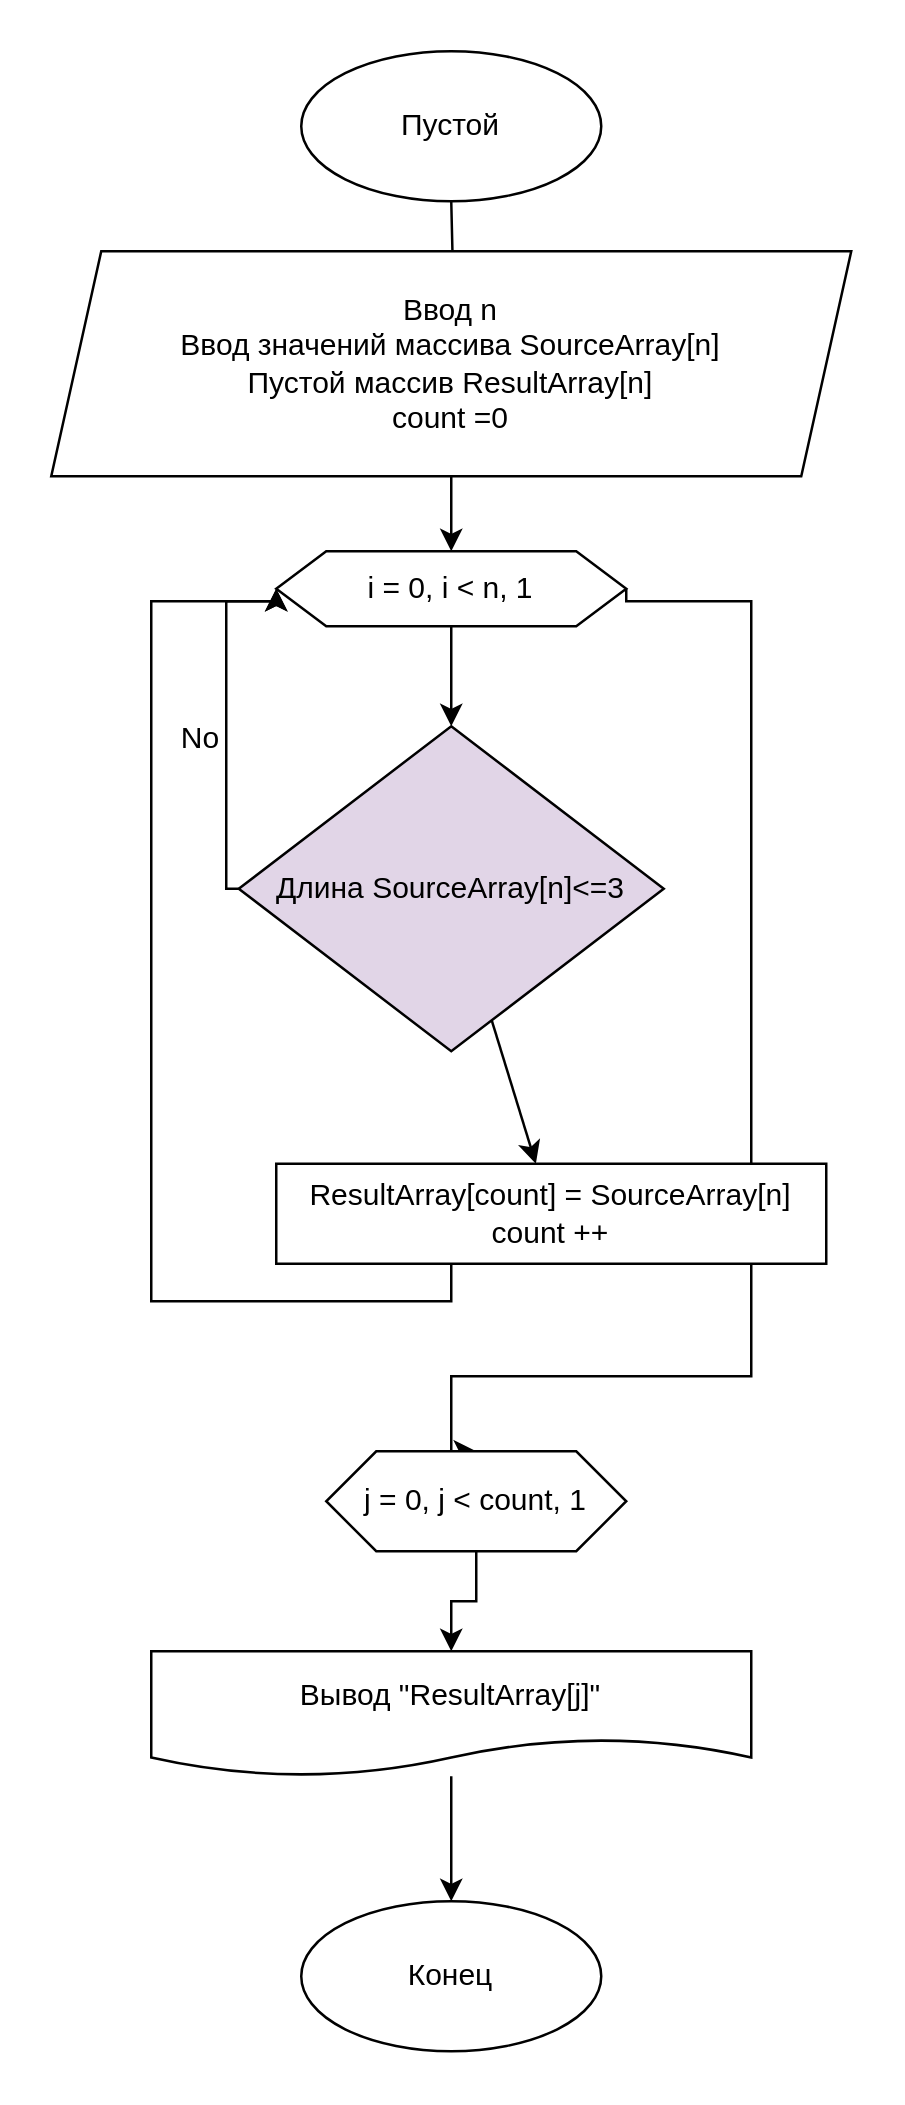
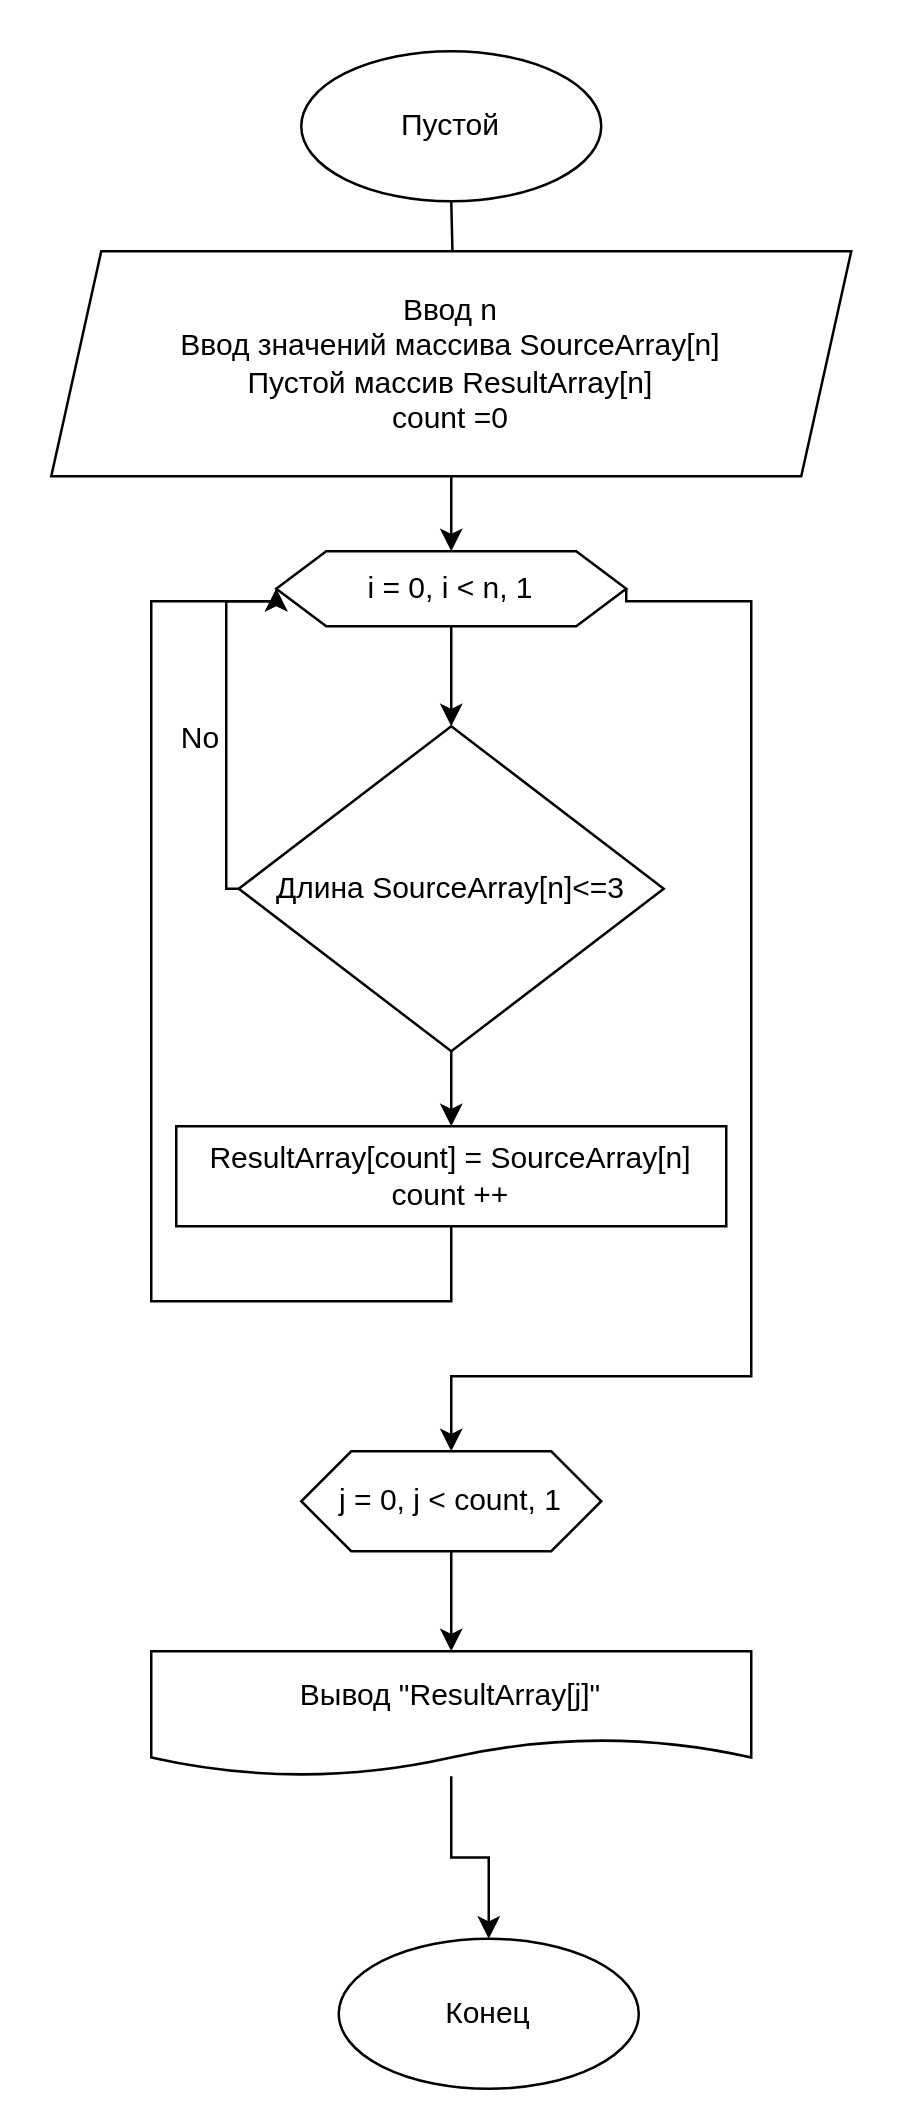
(451, 889) -> (451, 889)
(551, 1214) -> (451, 1176)
(476, 1501) -> (451, 1501)
(451, 1976) -> (489, 2014)
